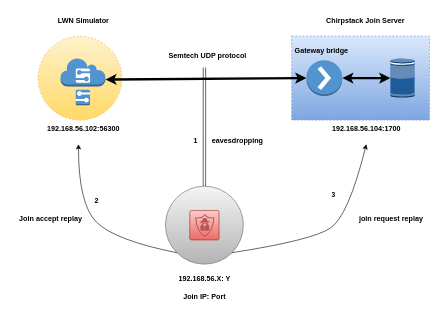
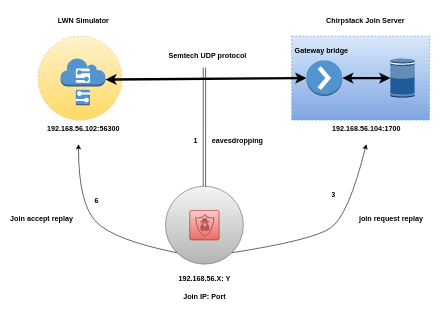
(97, 201) -> (97, 201)
(51, 219) -> (42, 219)
